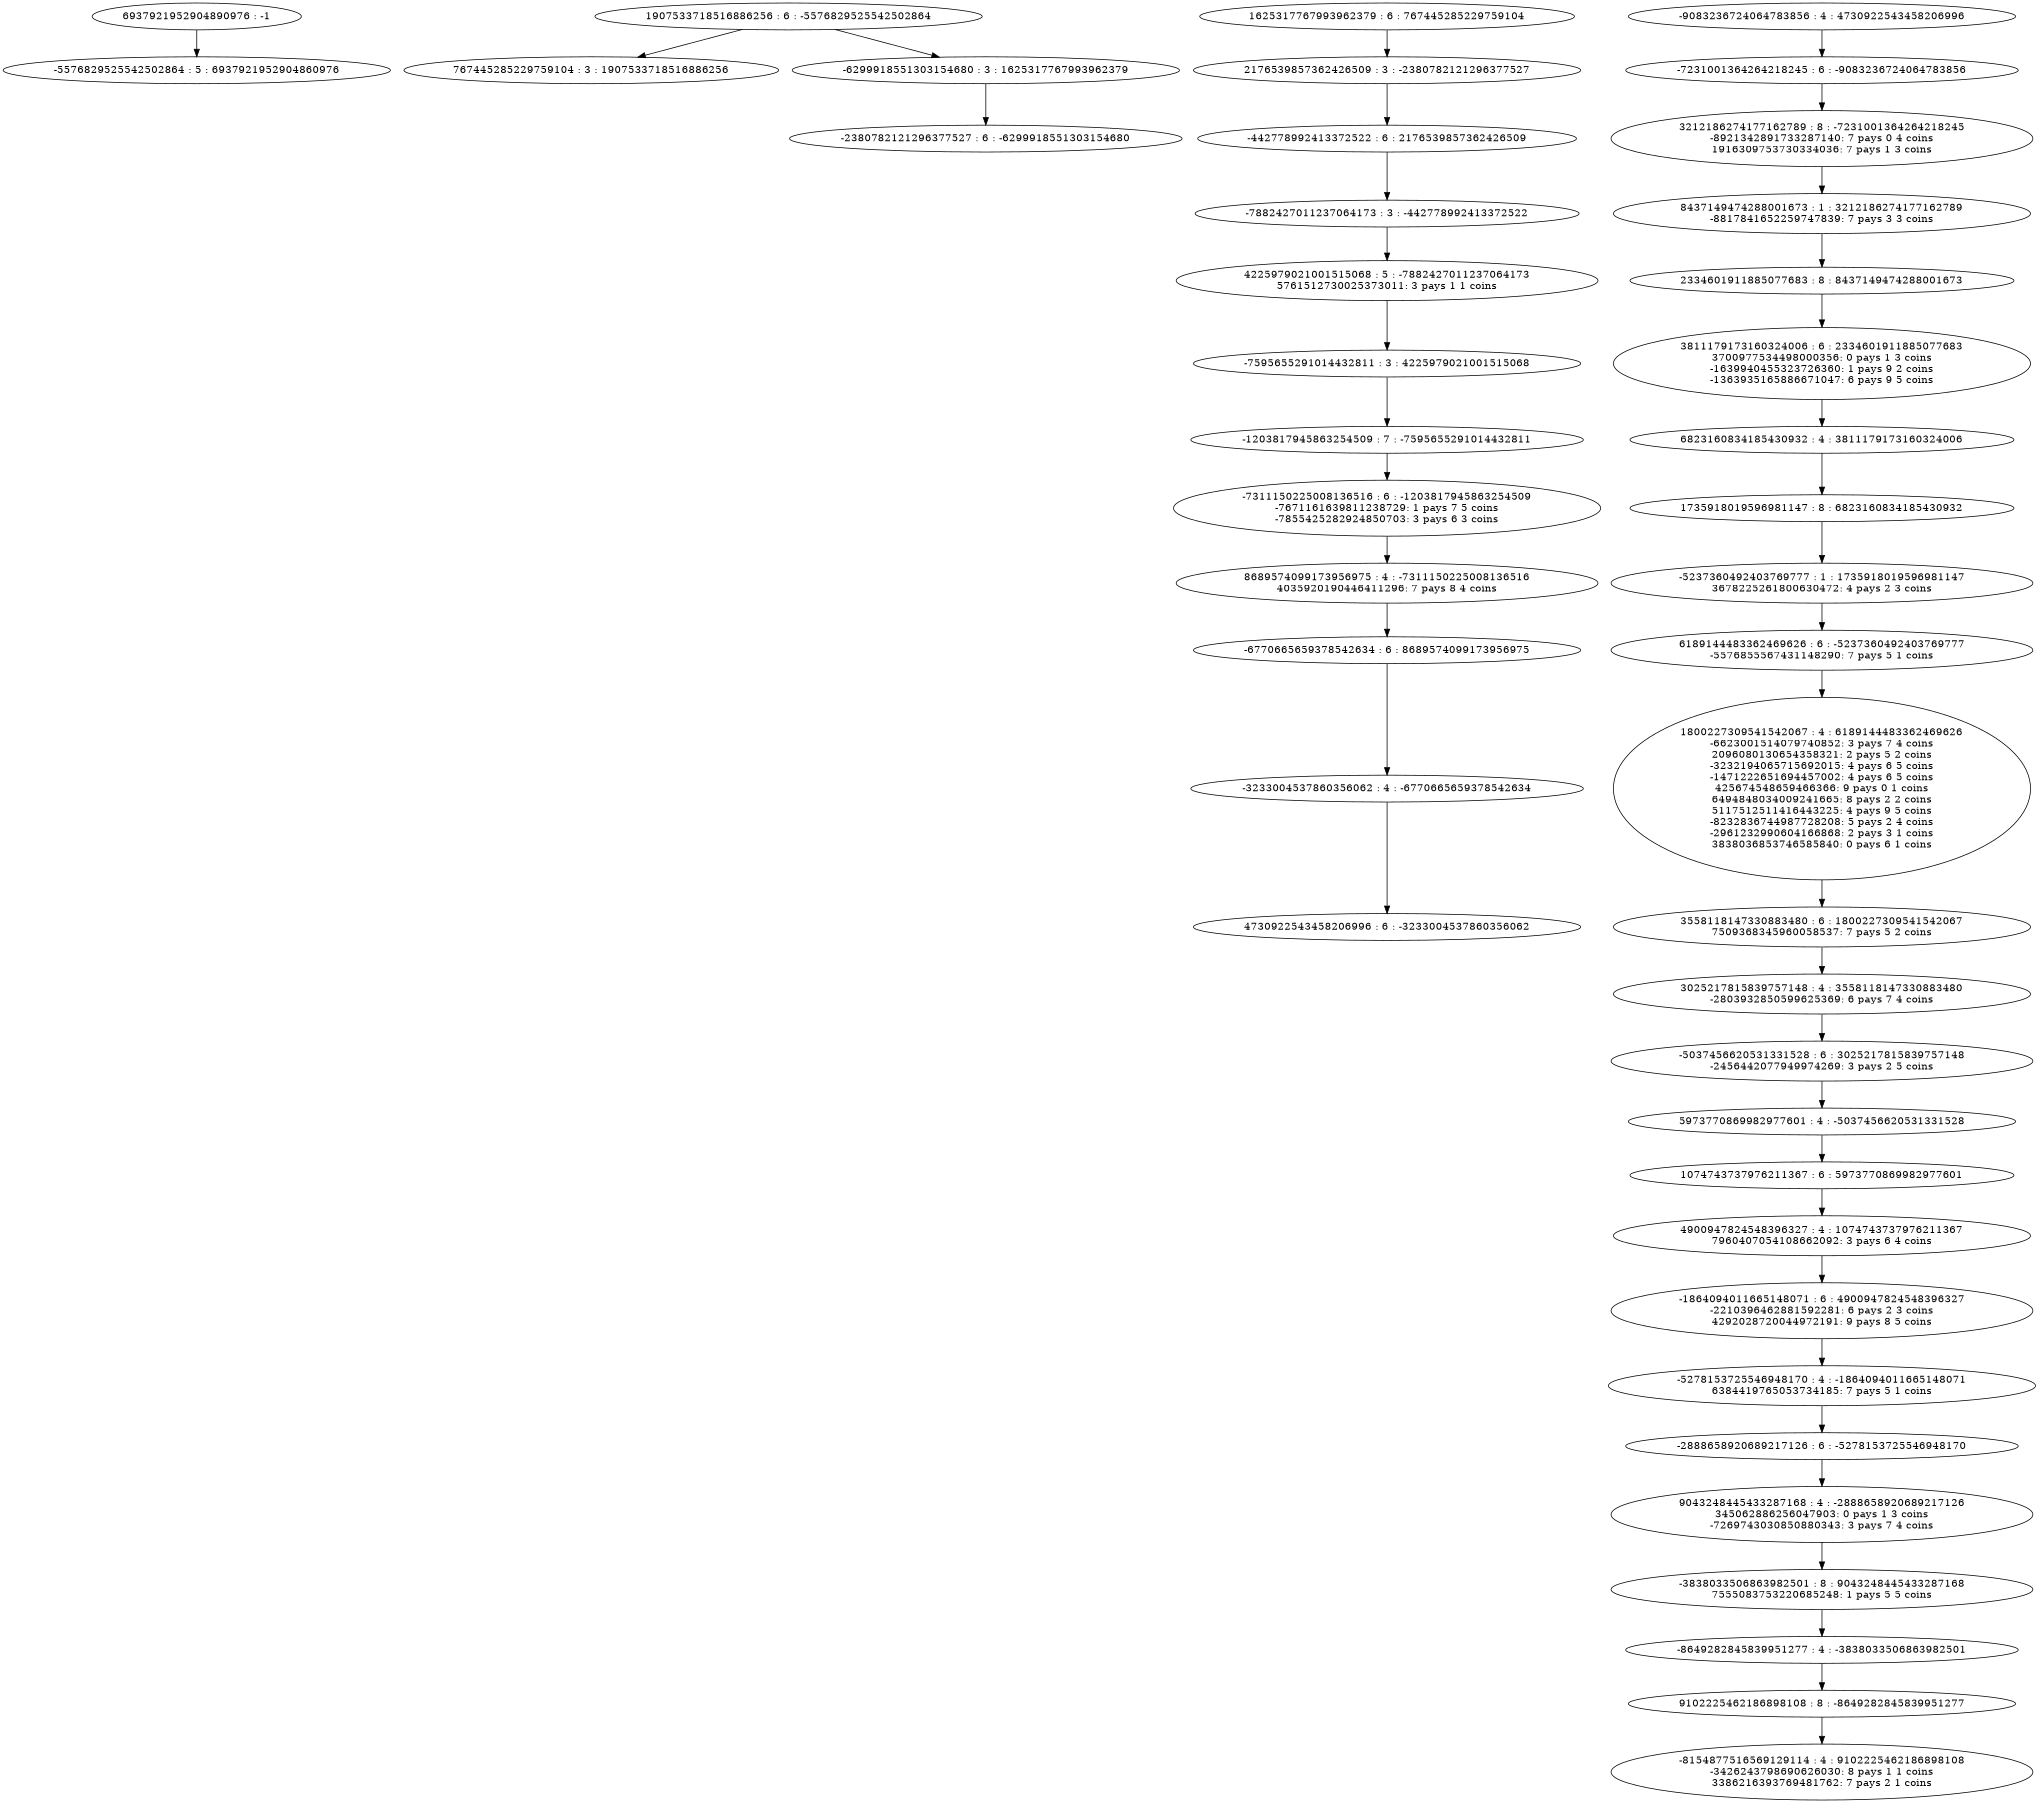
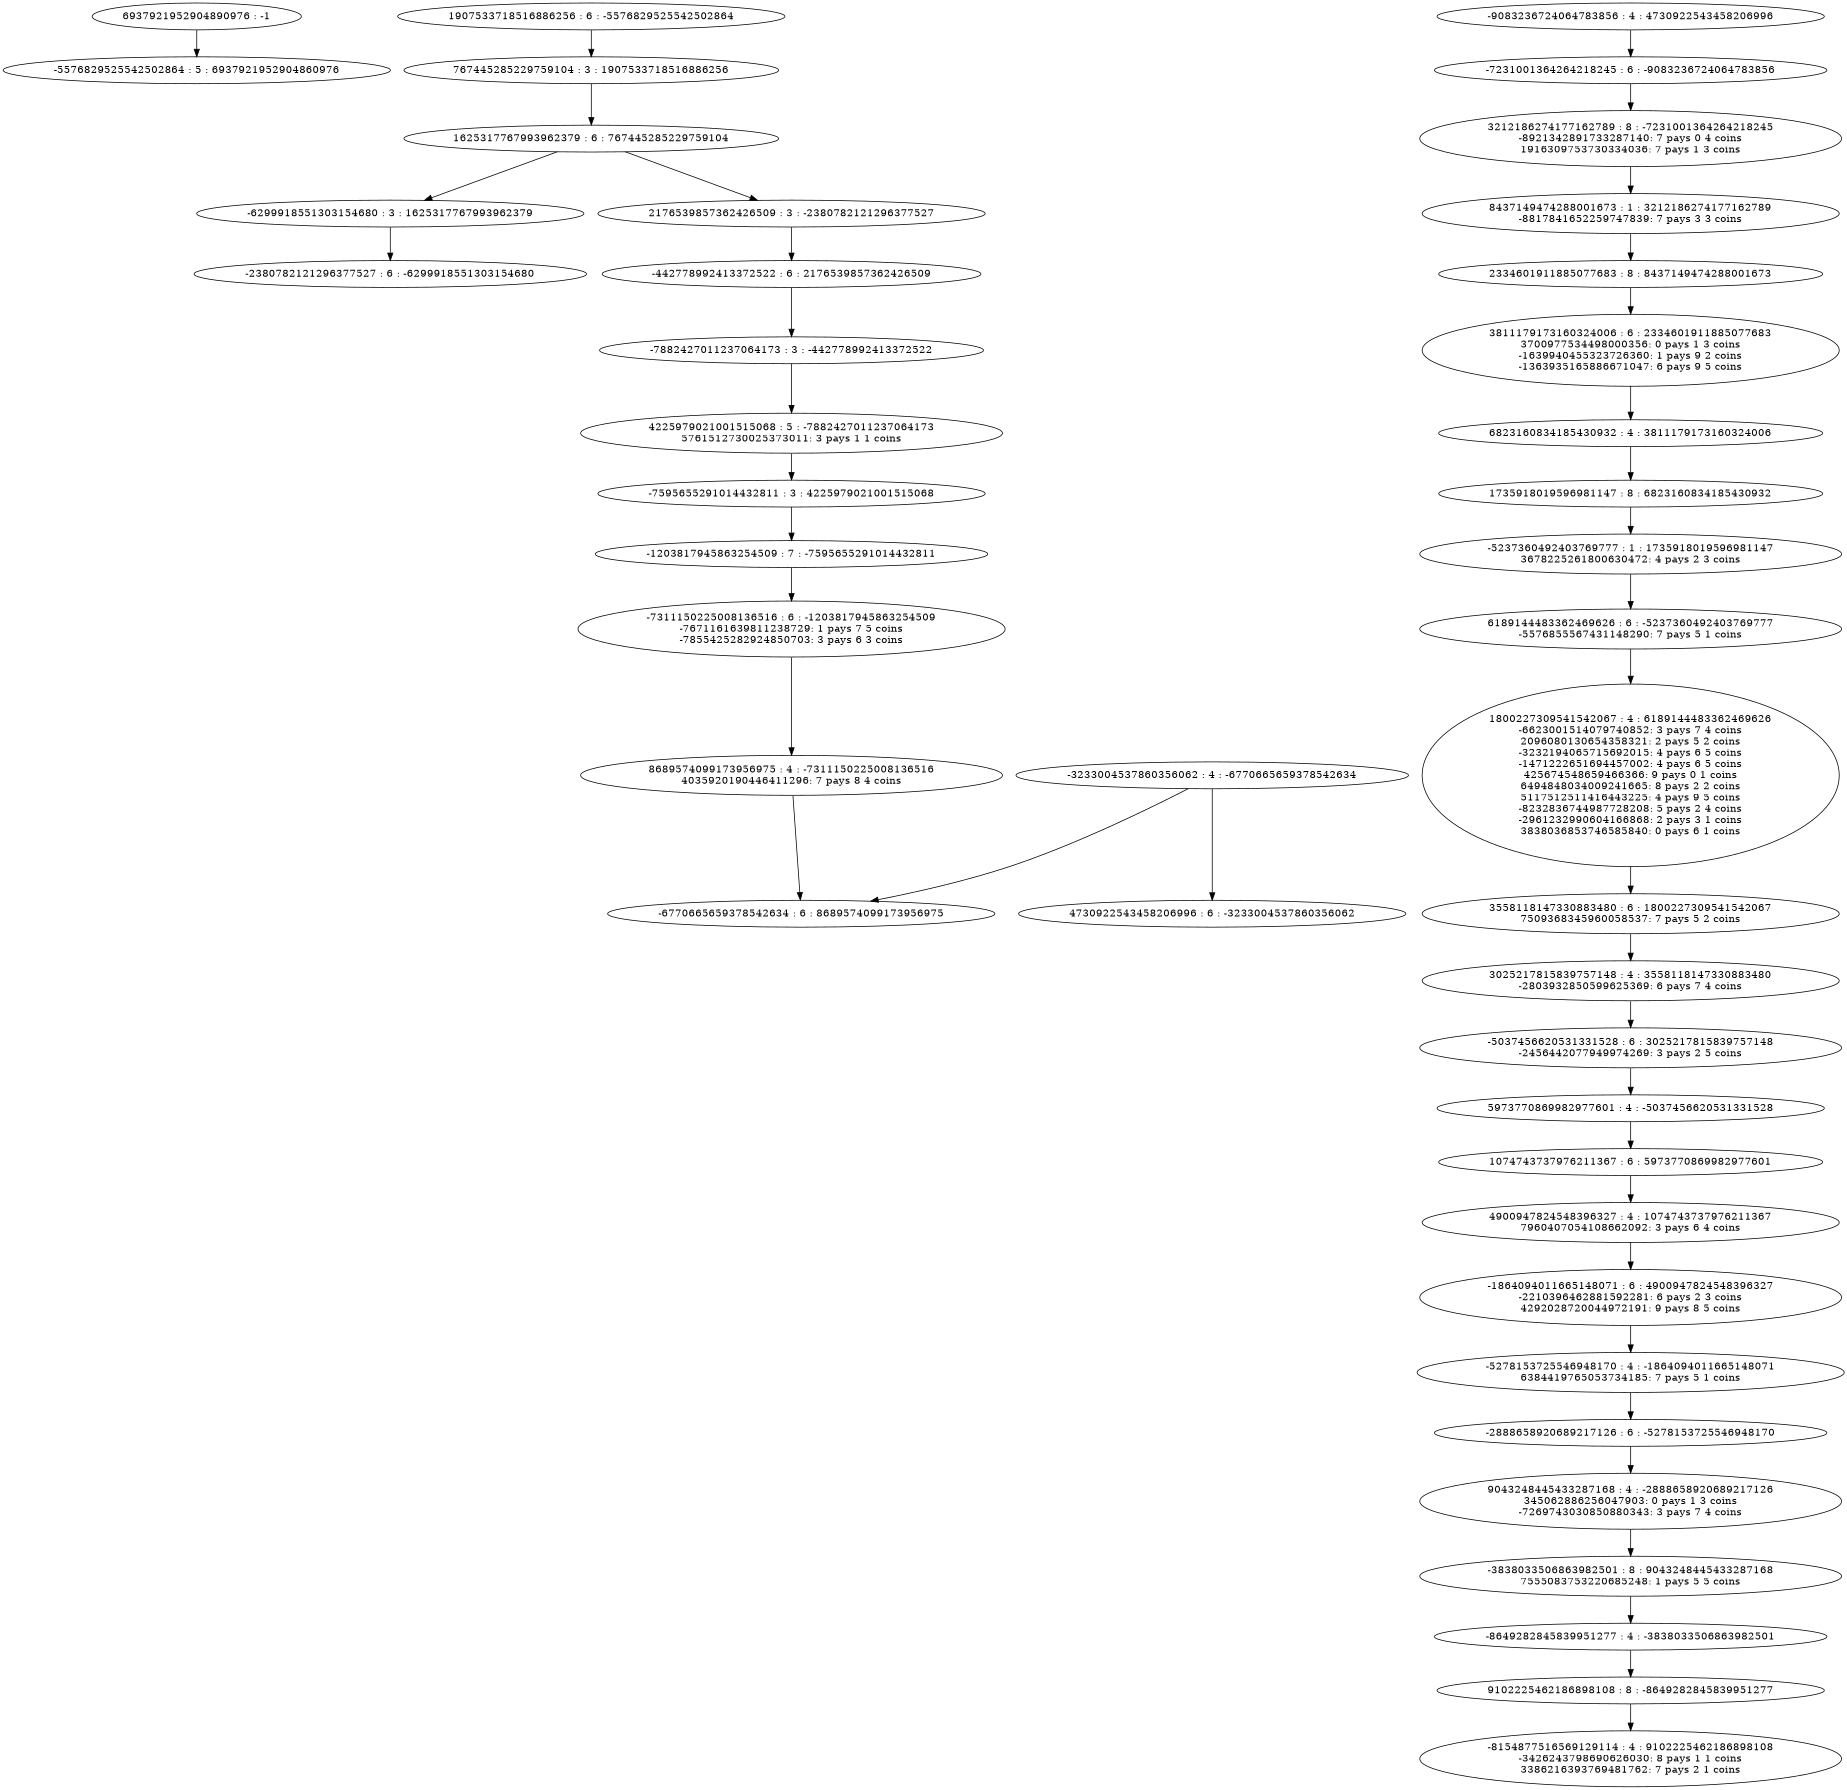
(884, 42) -> (494, 175)
none -> (591, 101)
(1387, 716) -> (1038, 857)
